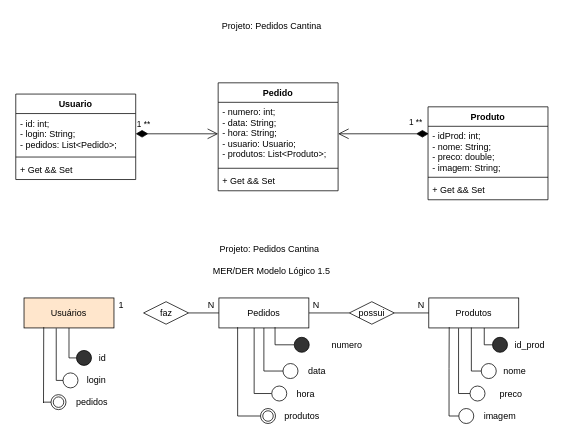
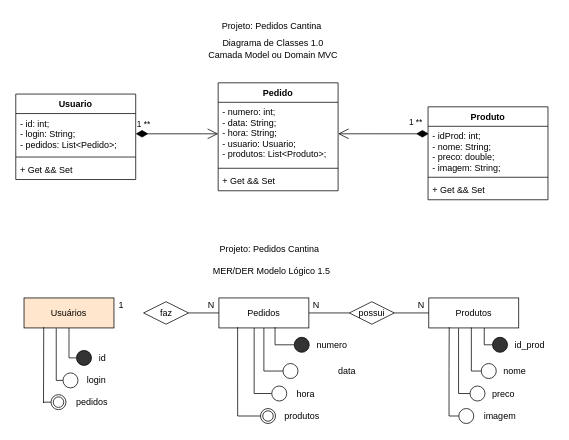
none -> (273, 49)
(347, 345) -> (332, 345)
(317, 371) -> (347, 371)
(511, 394) -> (504, 394)
